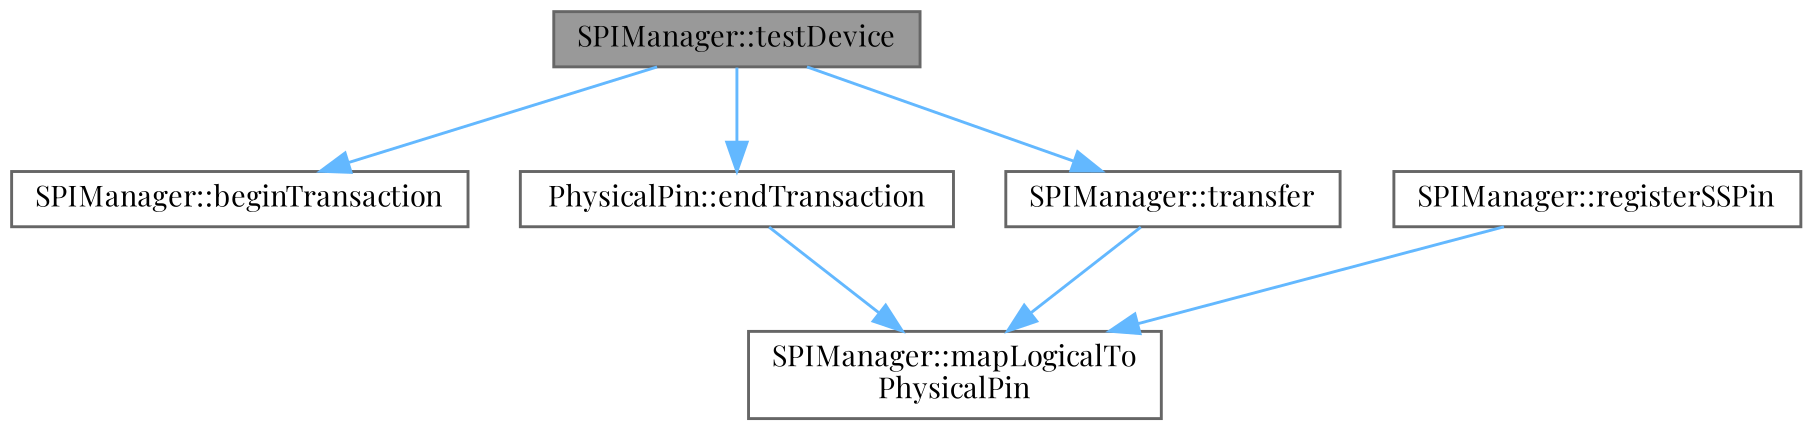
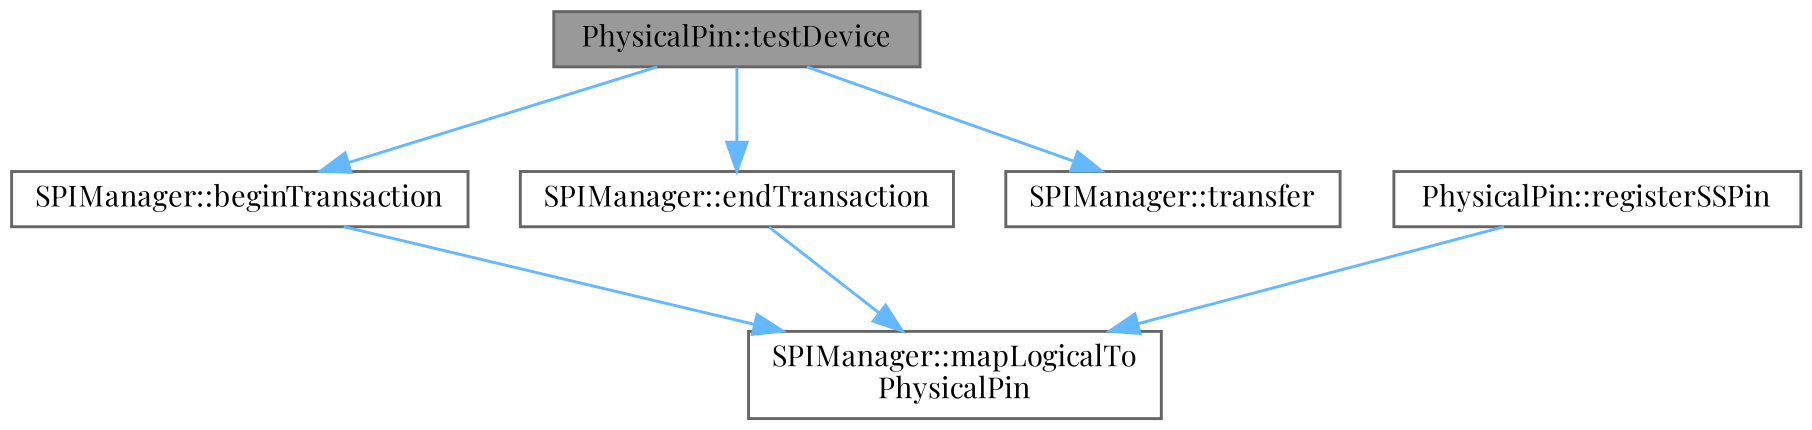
(737, 39) -> (737, 39)
(737, 199) -> (737, 199)
(1597, 199) -> (1597, 199)
(1086, 270) -> (549, 276)
